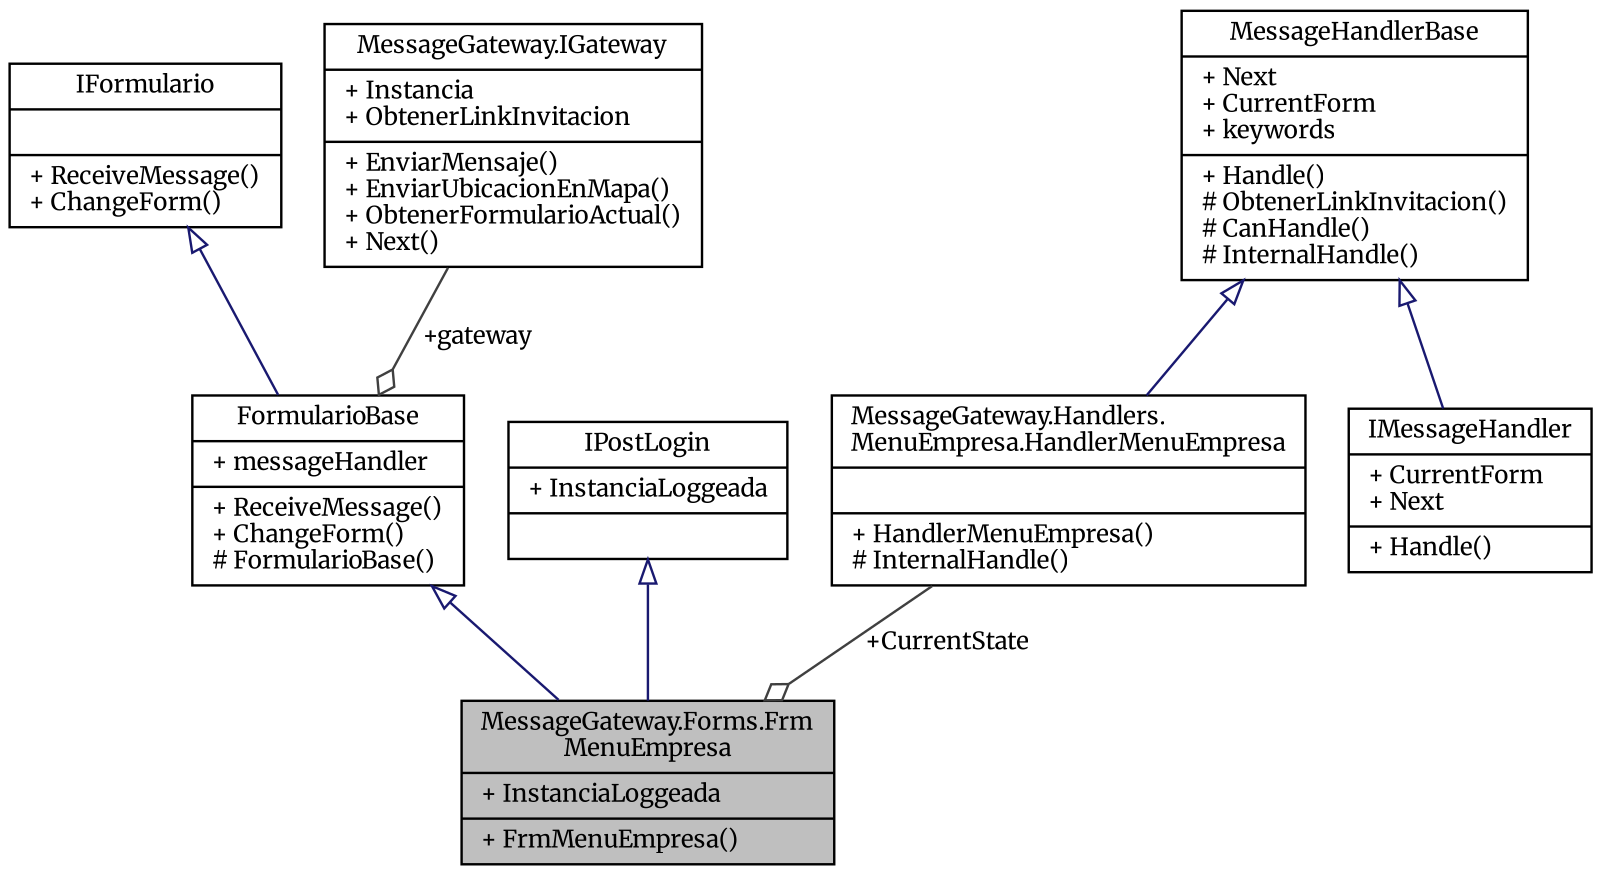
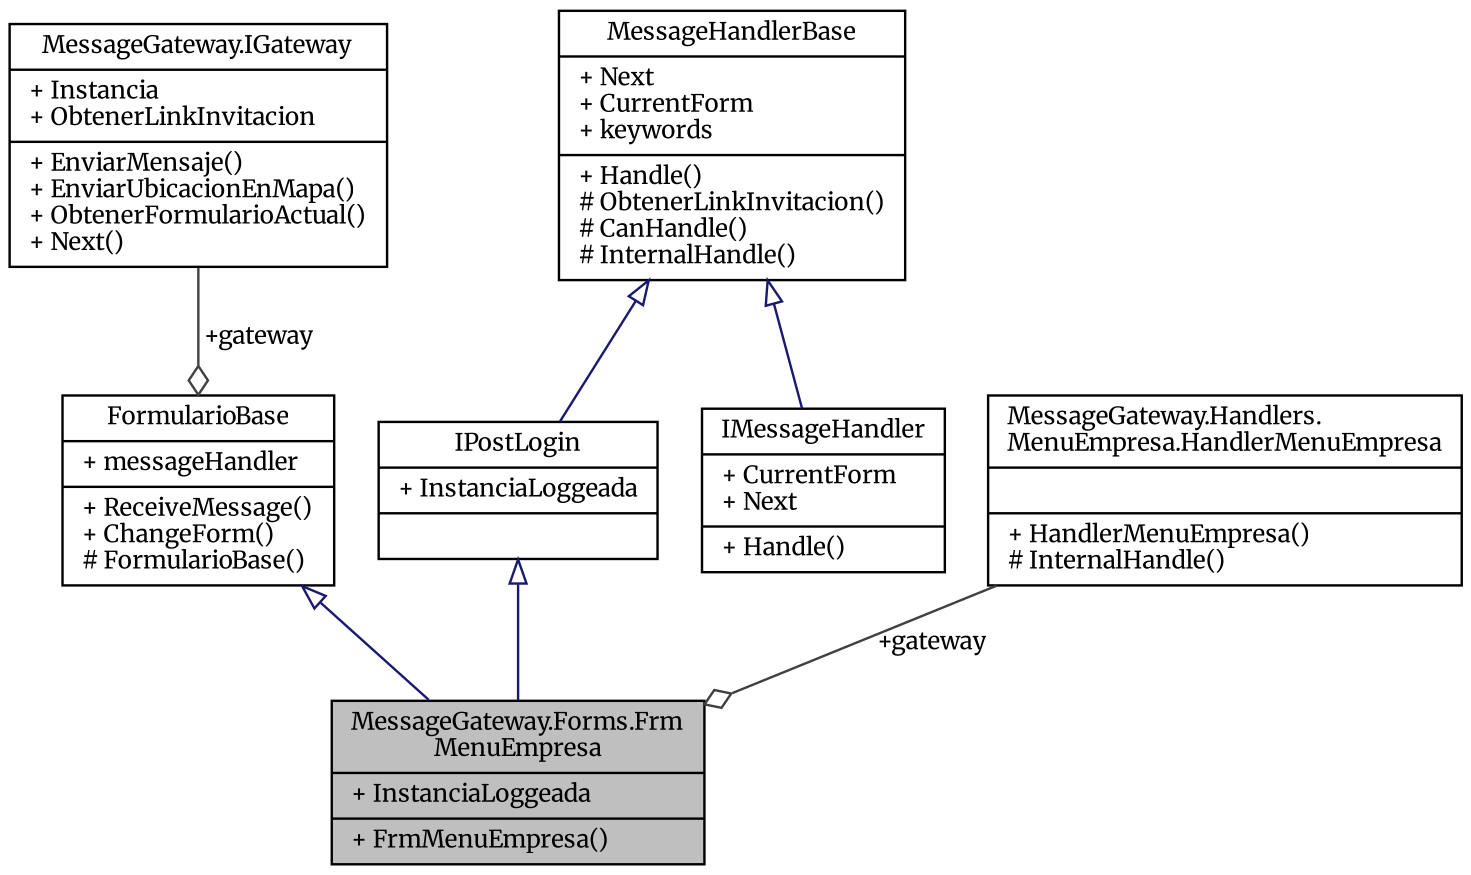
(145, 145) -> none
(1187, 347) -> (598, 361)
(945, 643) -> (930, 643)
